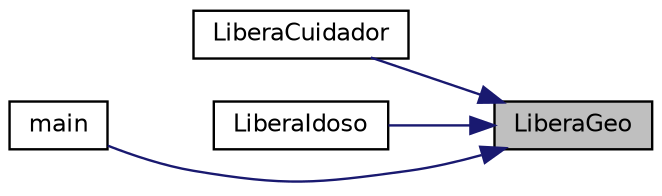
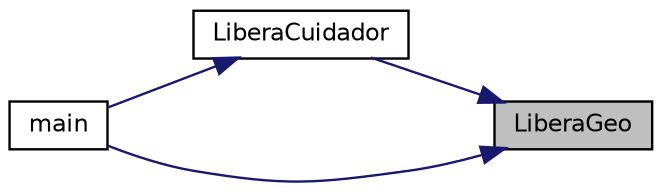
none -> (162, 87)
(301, 125) -> none
